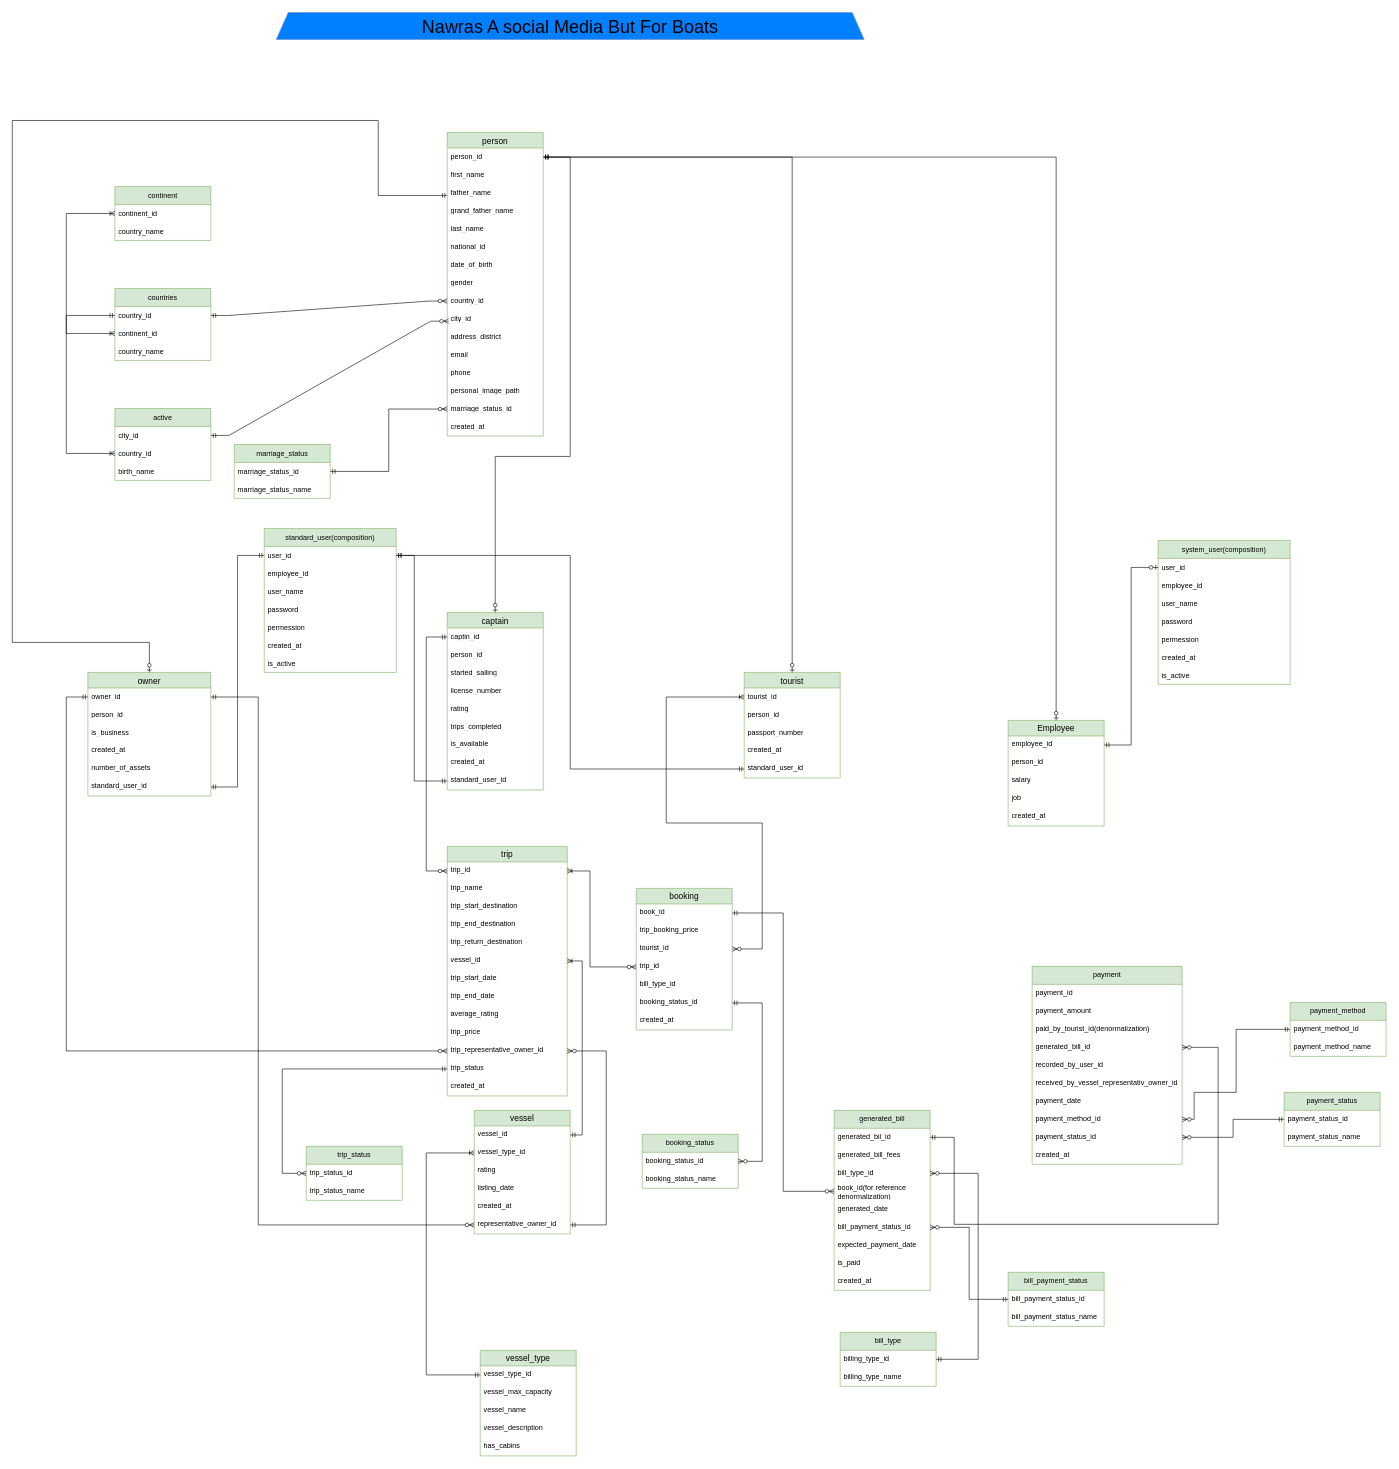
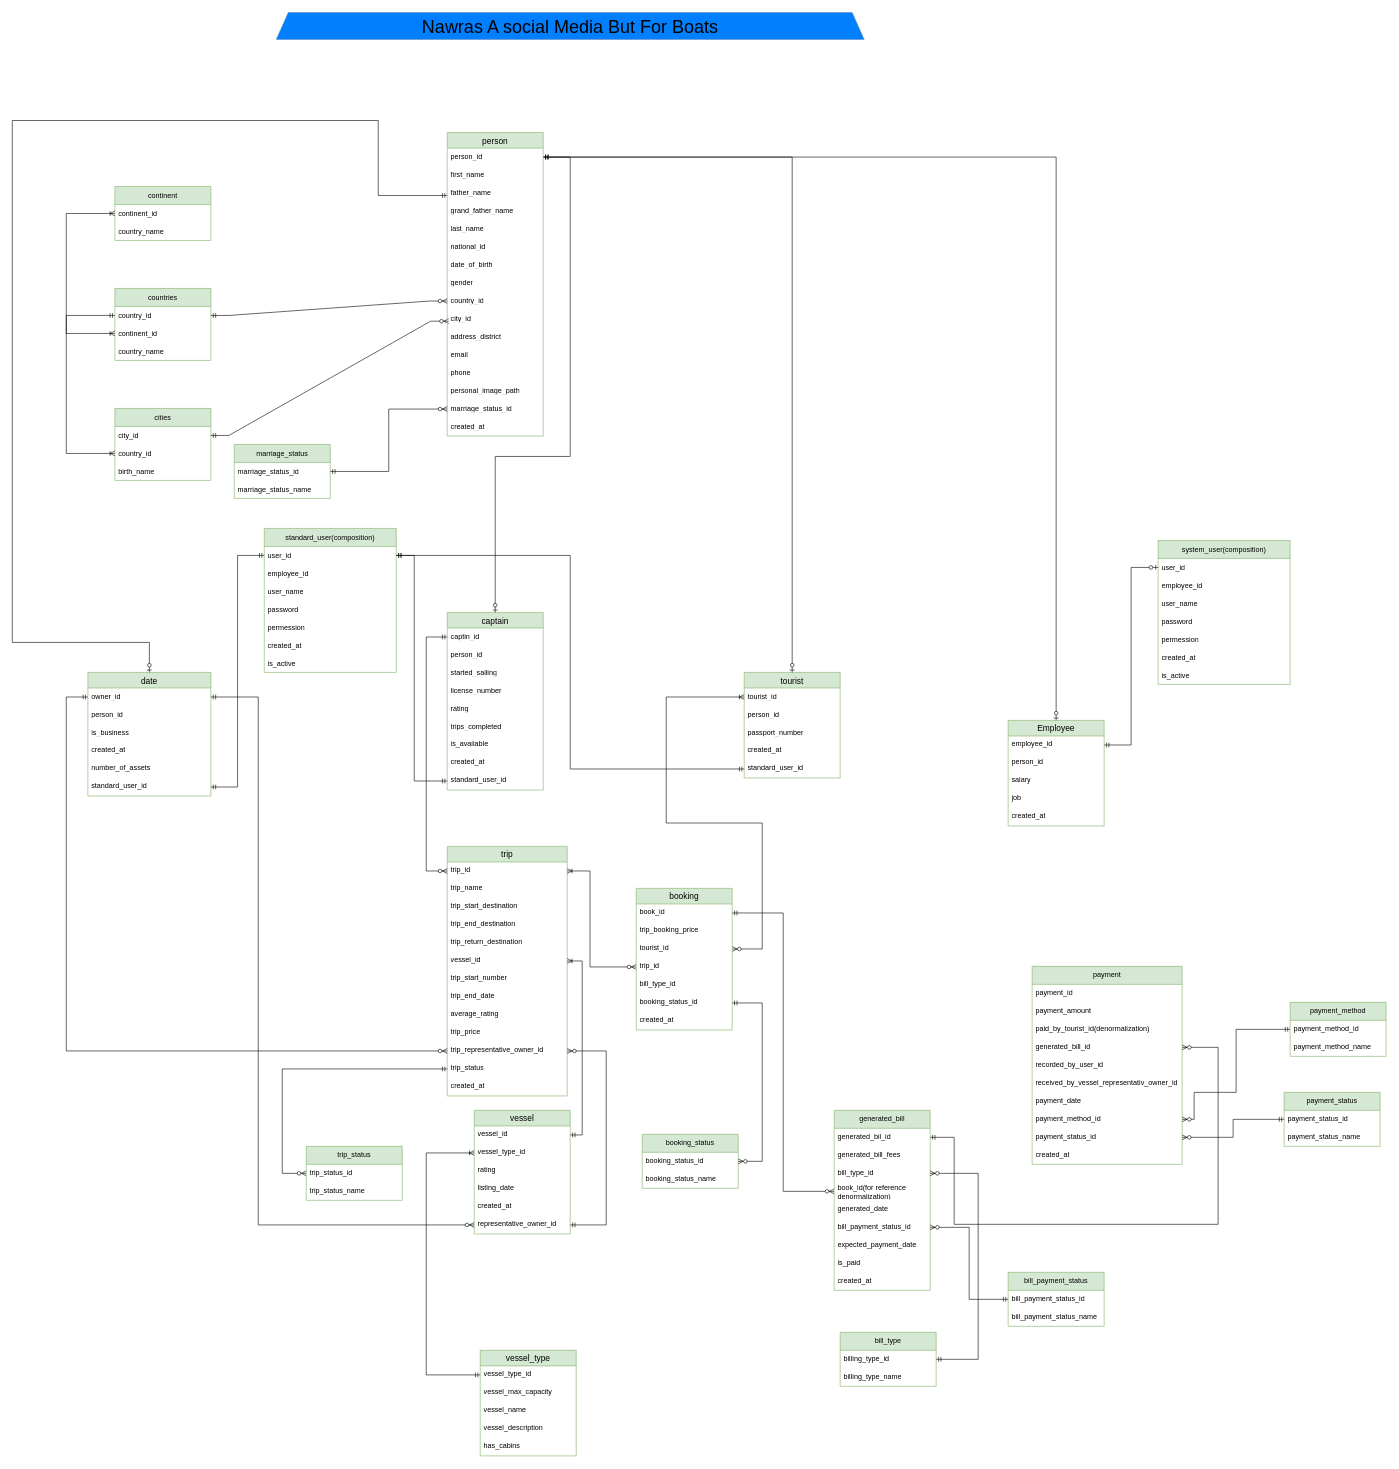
(163, 417) -> (163, 417)
(149, 681) -> (149, 681)
(480, 978) -> (484, 978)
